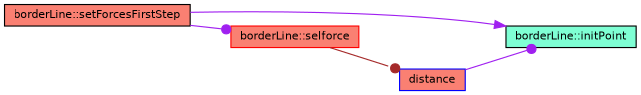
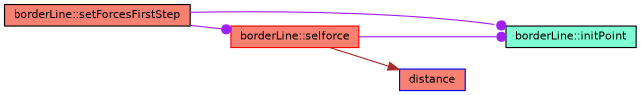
(343, 13) -> (343, 13)
(359, 57) -> (359, 57)
(496, 60) -> (428, 37)
